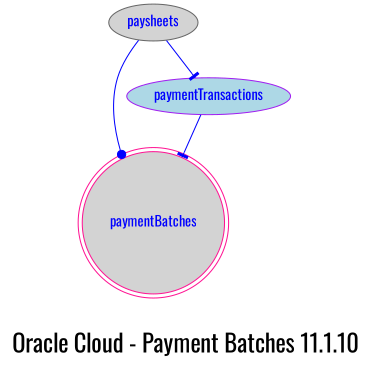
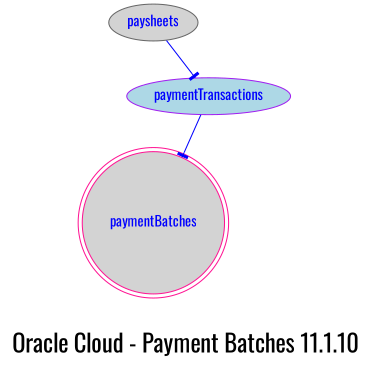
(115, 93) -> none
